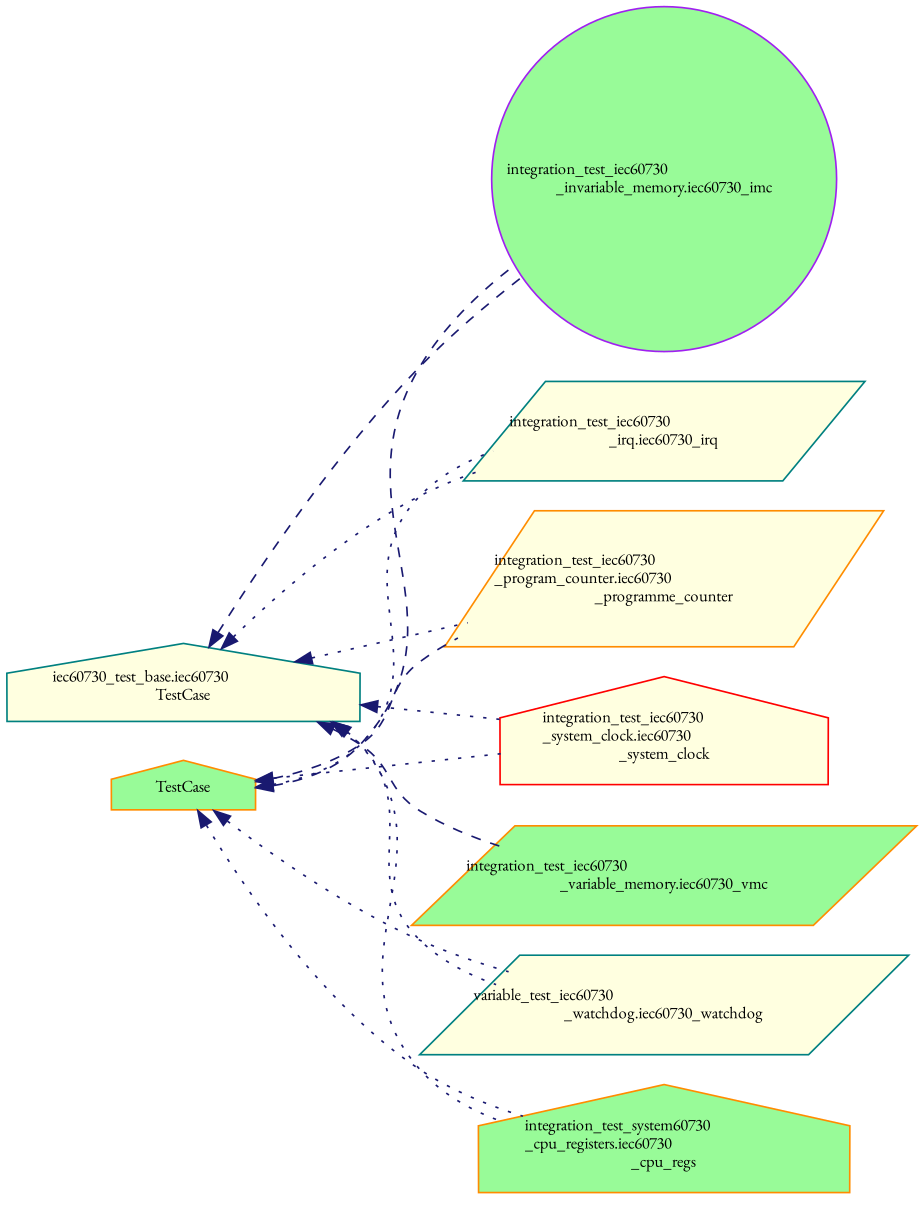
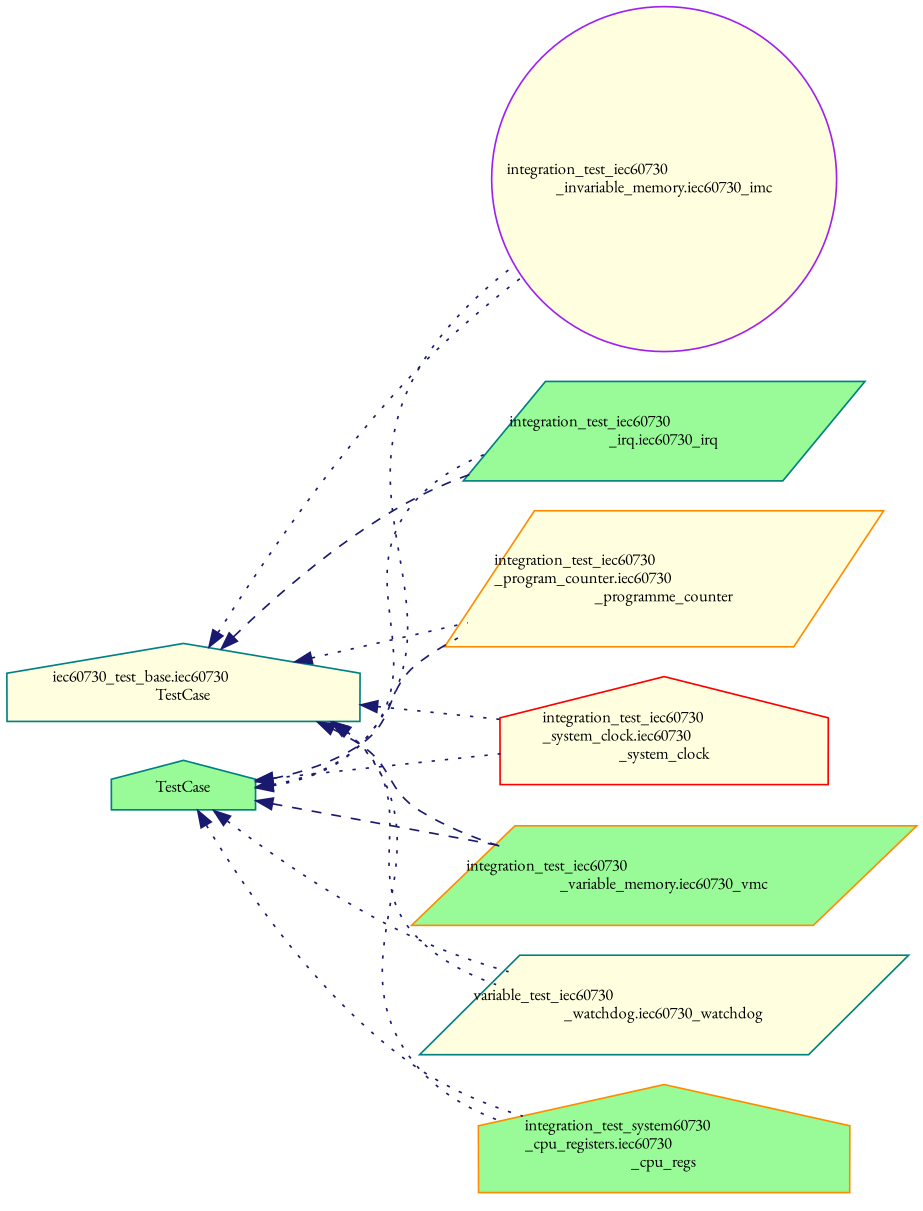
(664, 179) -> (664, 179)
(664, 431) -> (664, 431)
(354, 441) -> (354, 441)
(346, 541) -> (346, 541)
(402, 570) -> (402, 570)
(183, 788) -> (183, 788)
none -> (375, 823)
